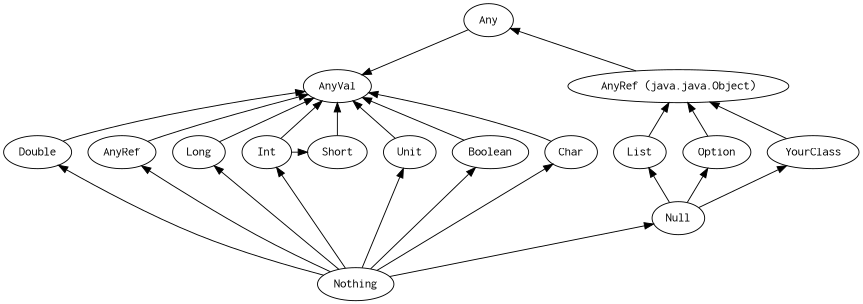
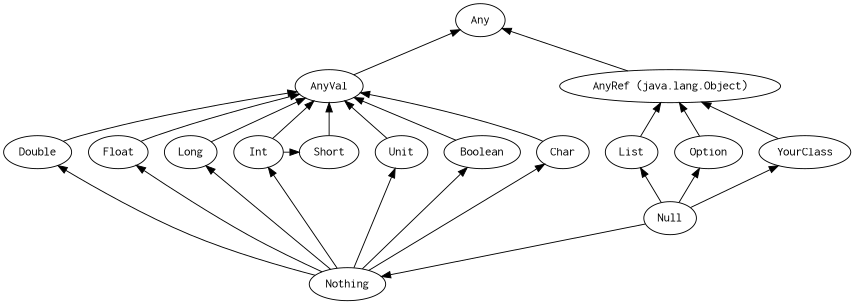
(420, 50) -> (403, 54)
(678, 86) -> (670, 86)
(122, 152) -> (118, 152)
(517, 251) -> (518, 249)
